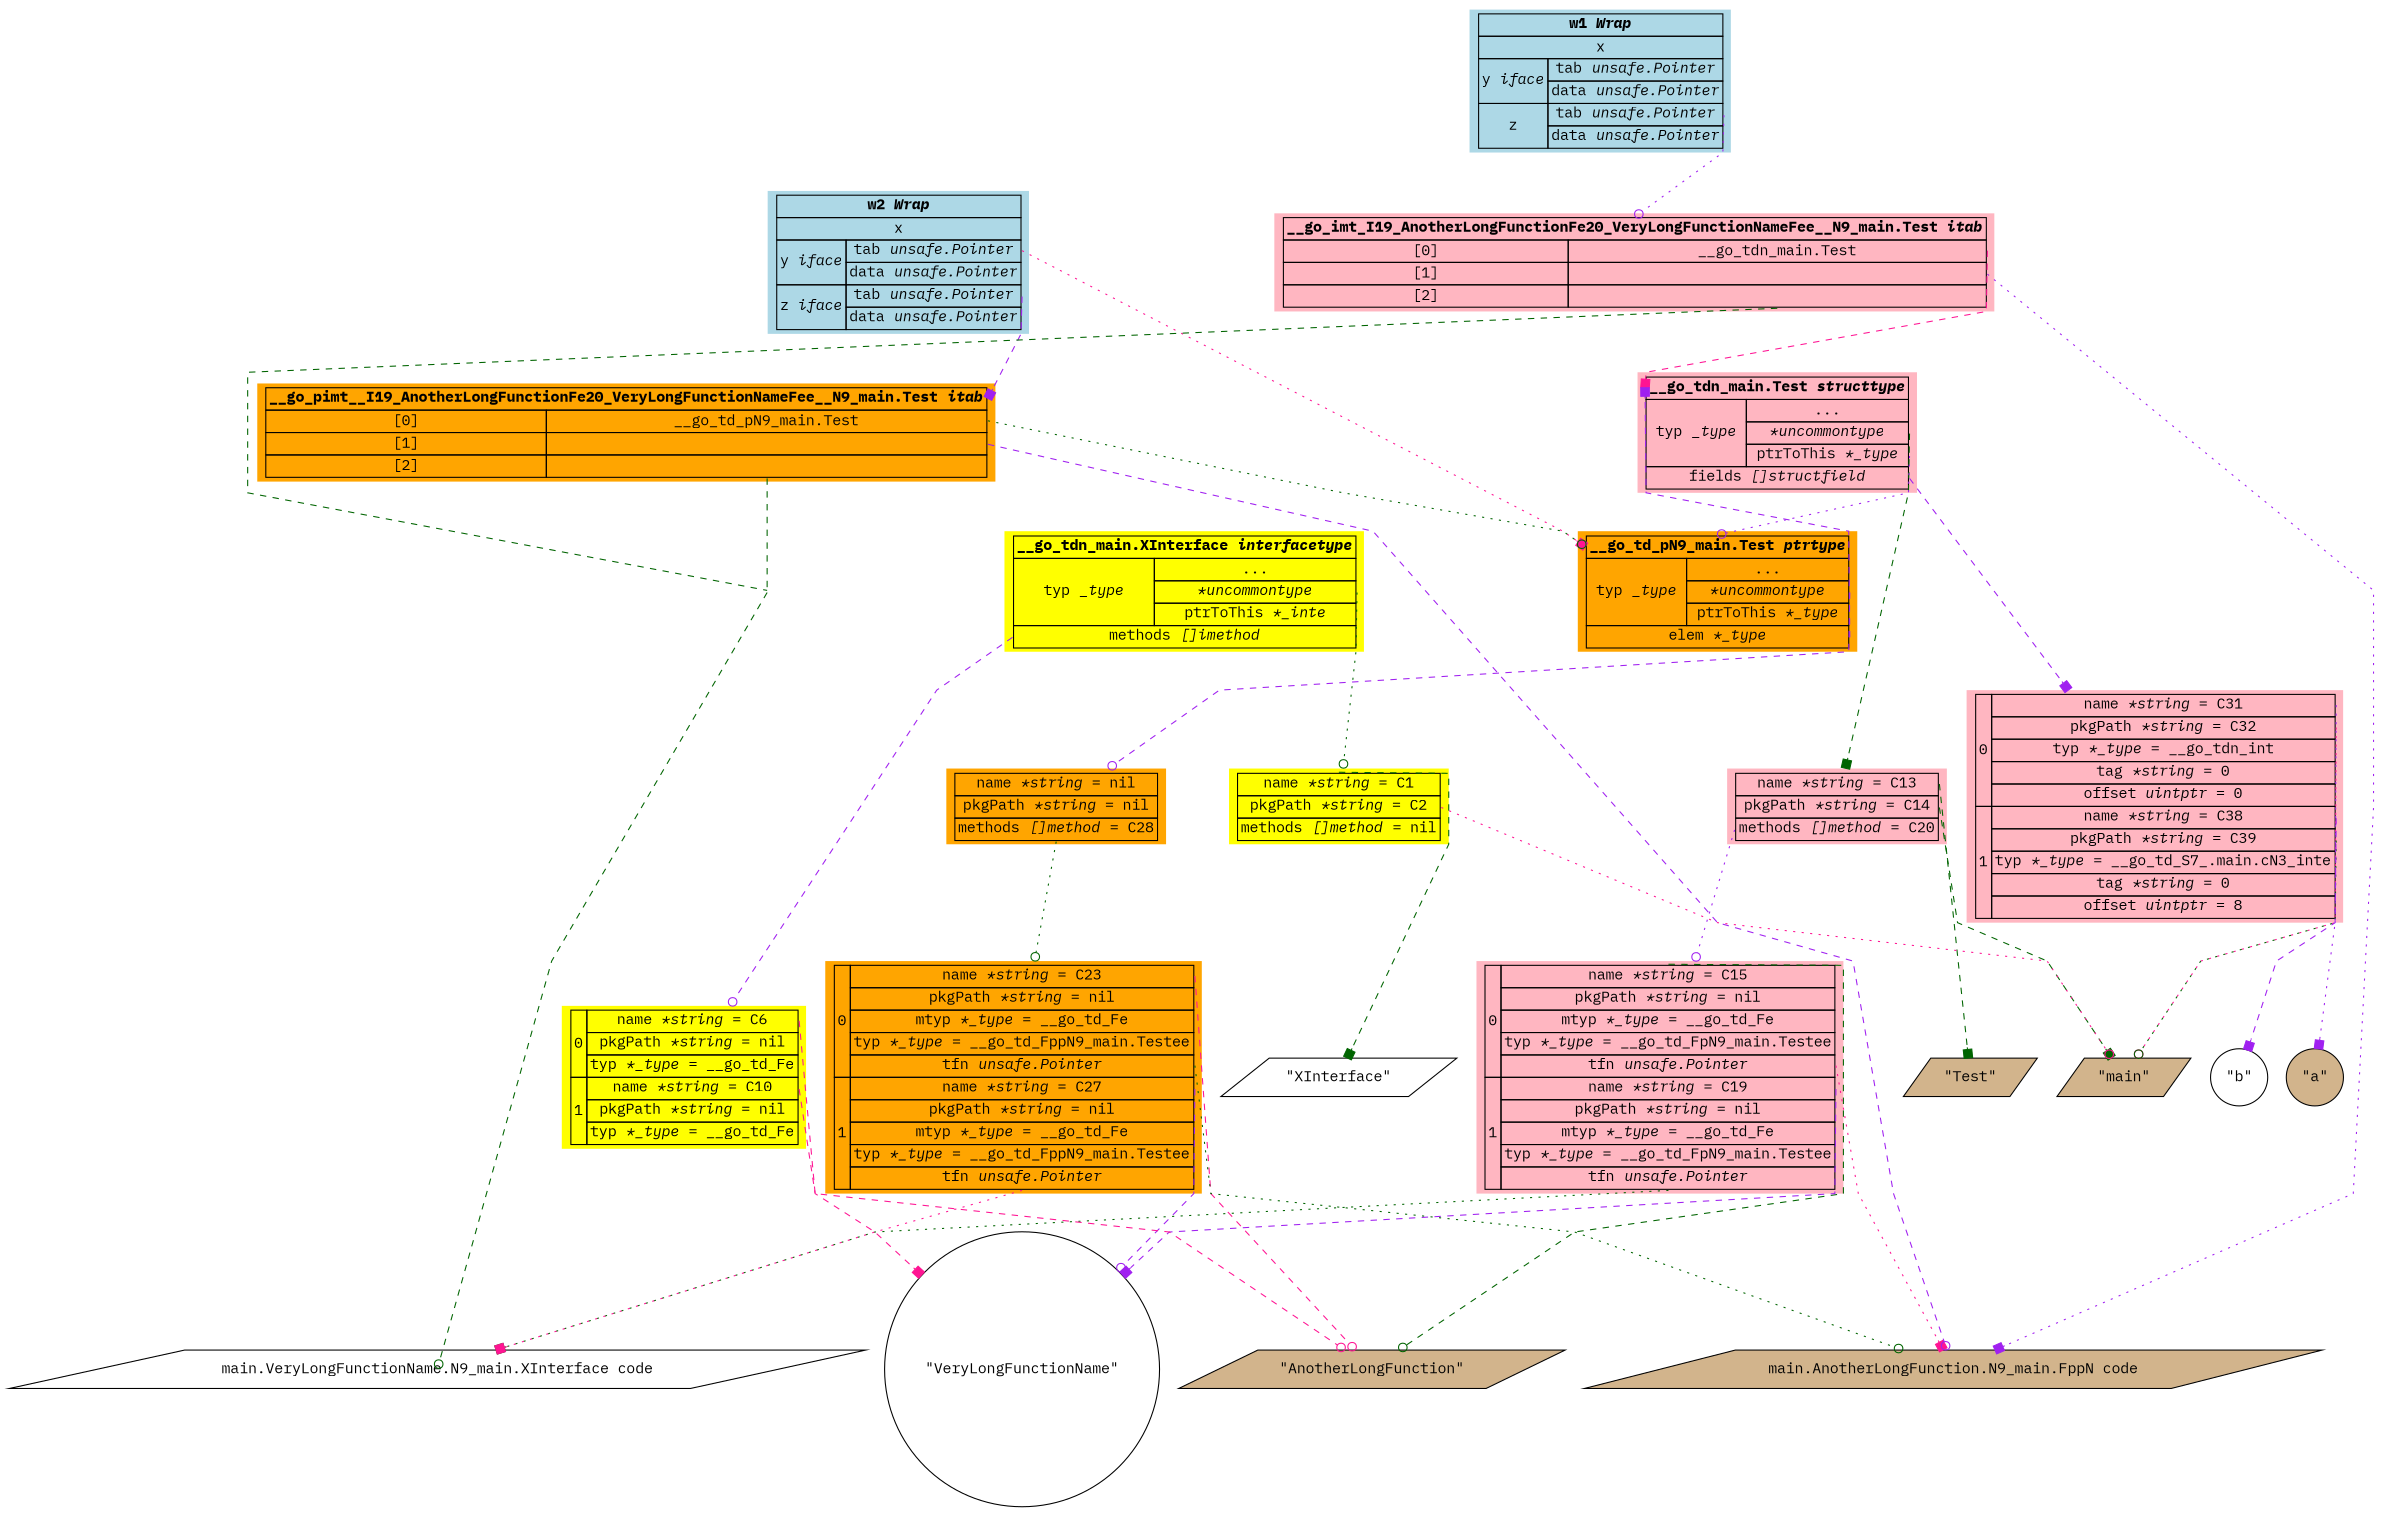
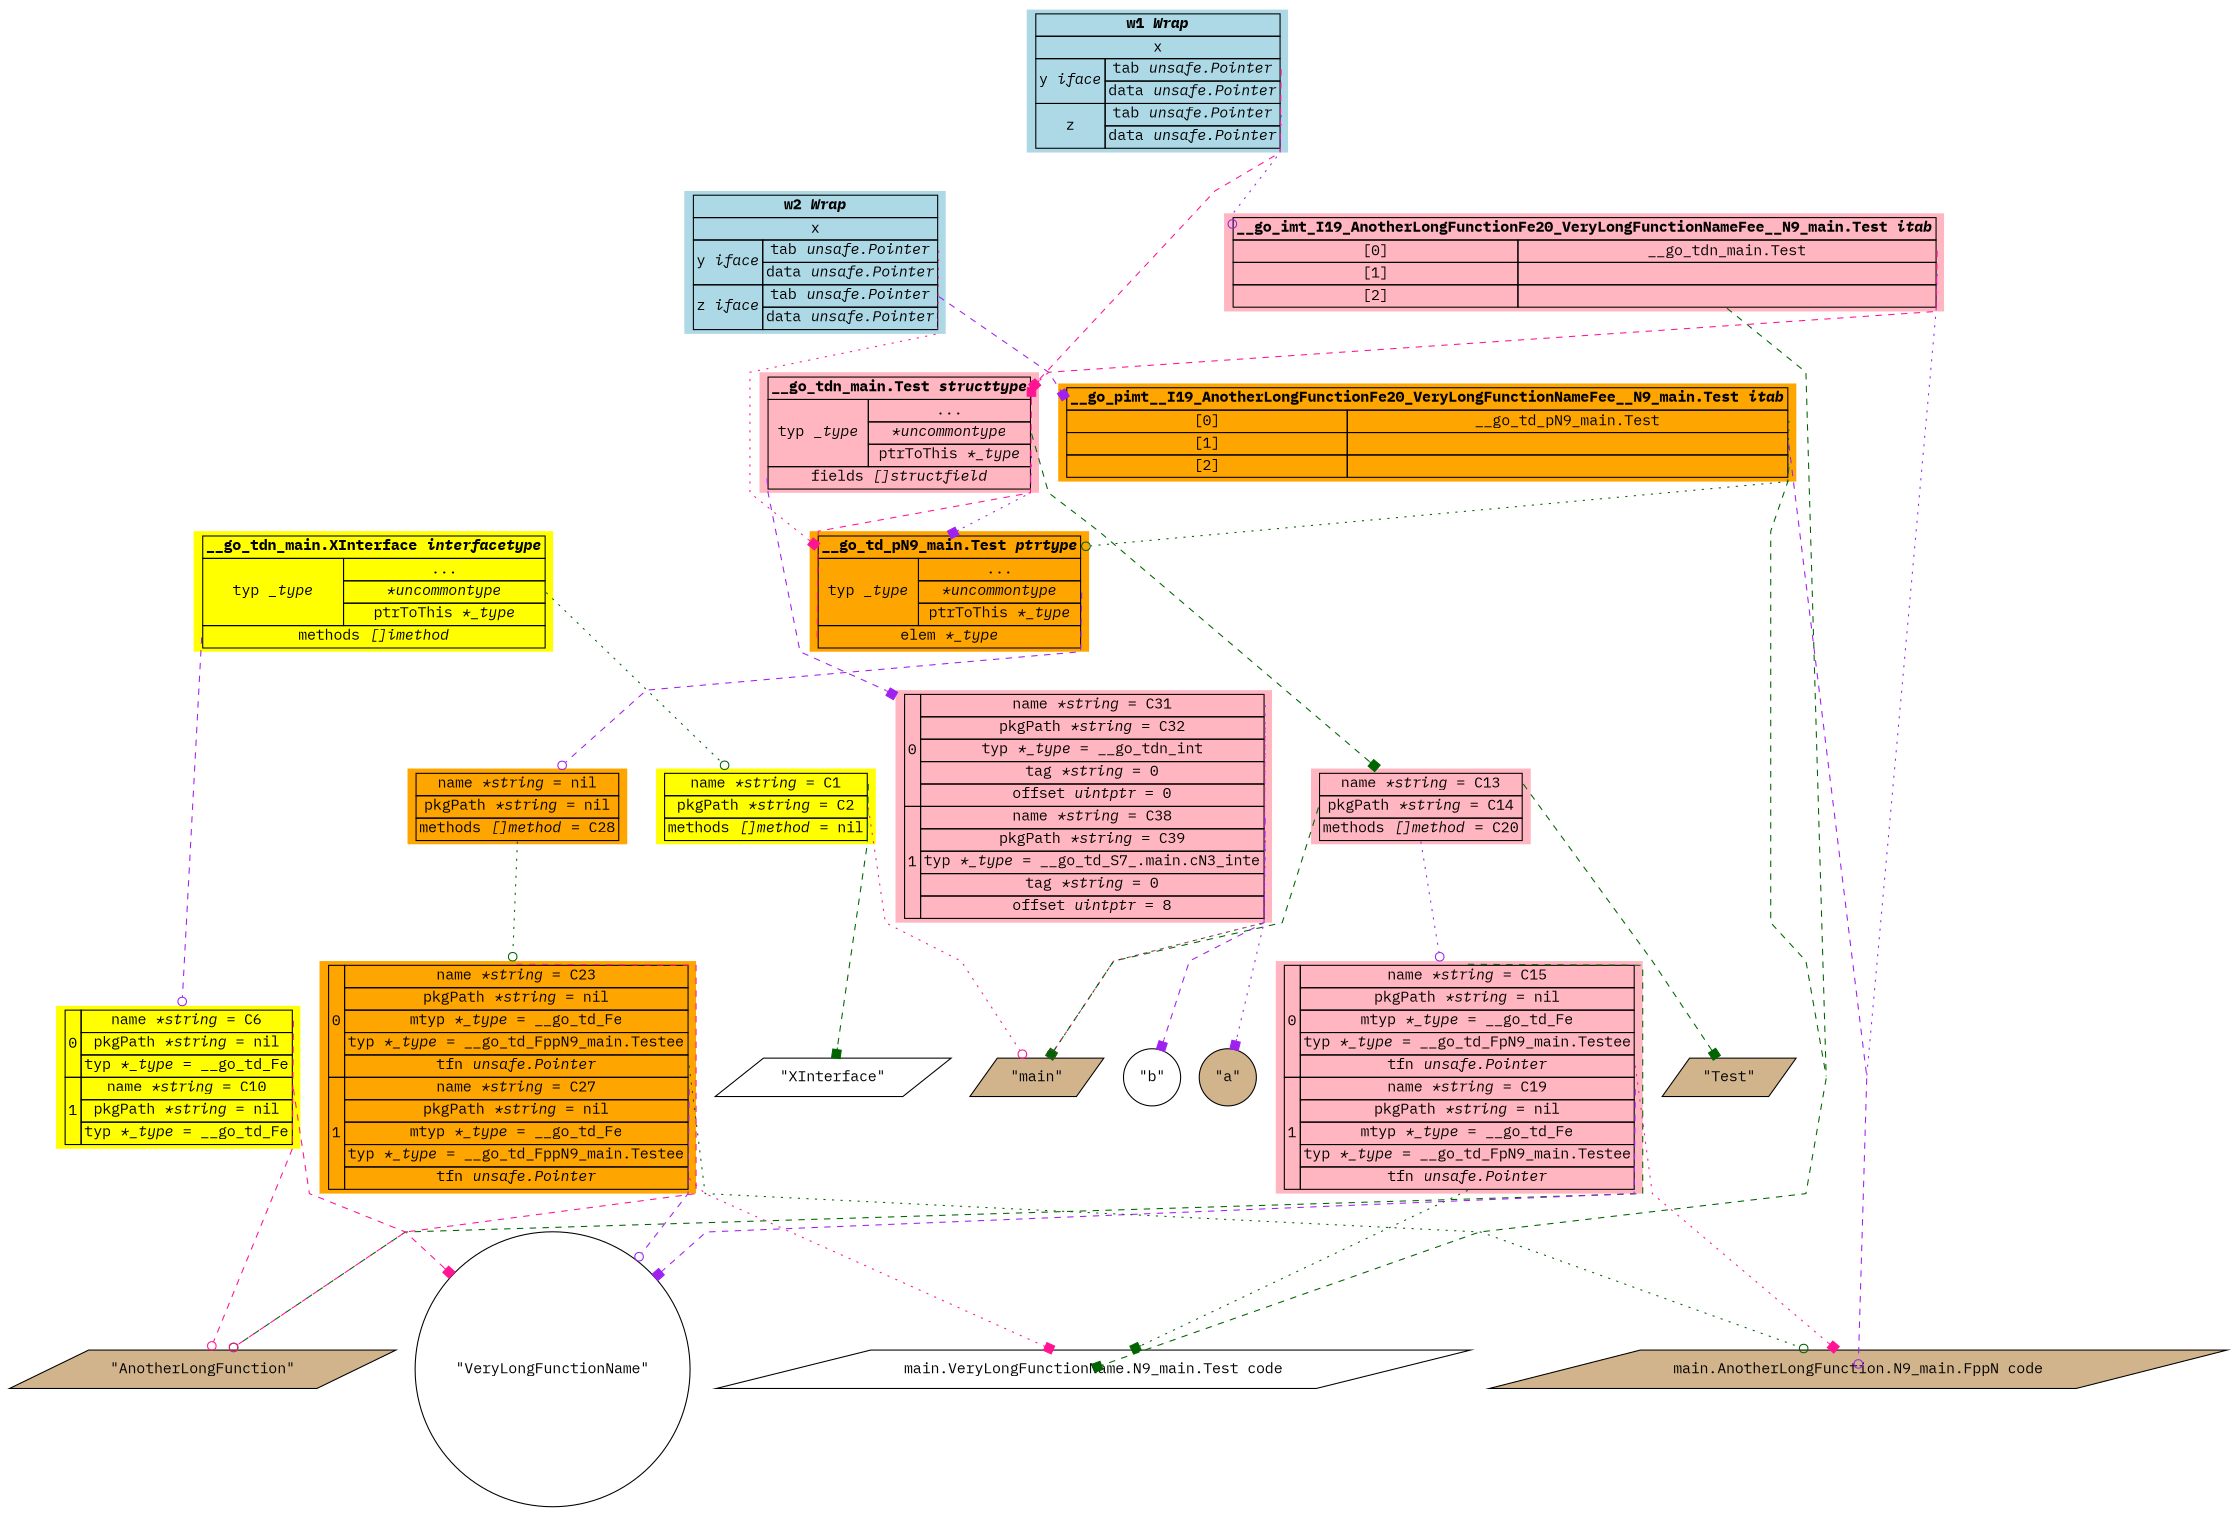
none -> (1180, 228)
(1835, 509) -> (1011, 503)
(1753, 513) -> (918, 513)
(1299, 613) -> (489, 613)
(438, 1369) -> (1093, 1369)
